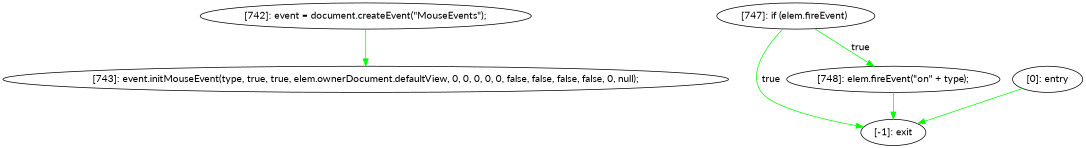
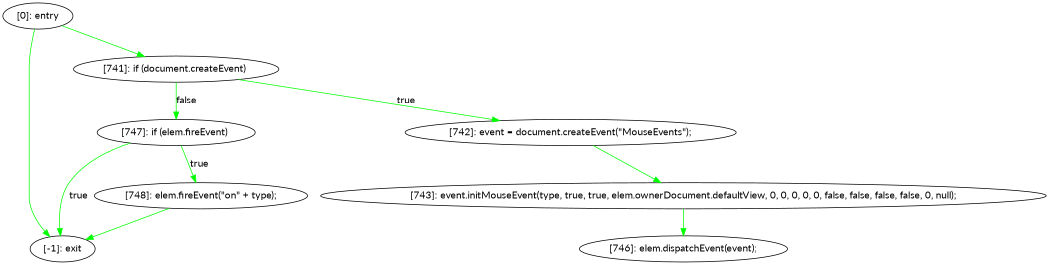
none -> (176, 69)
none -> (683, 249)
